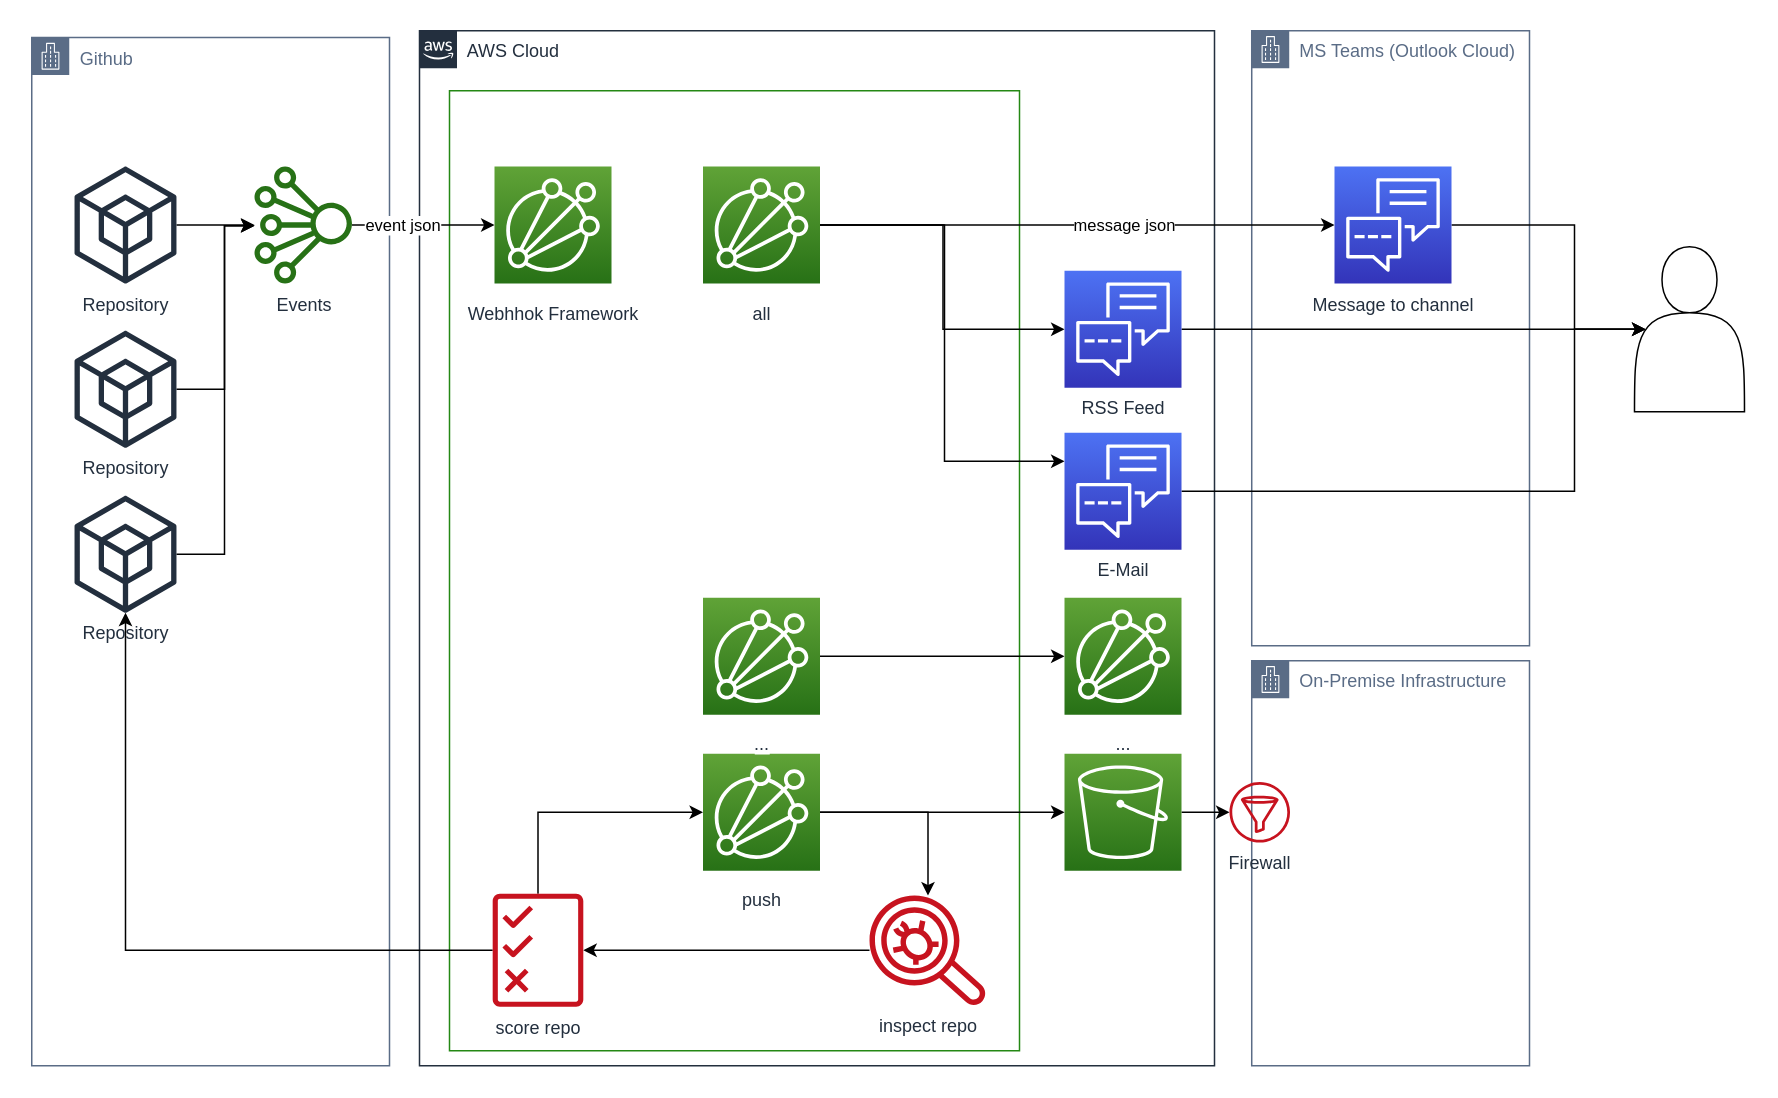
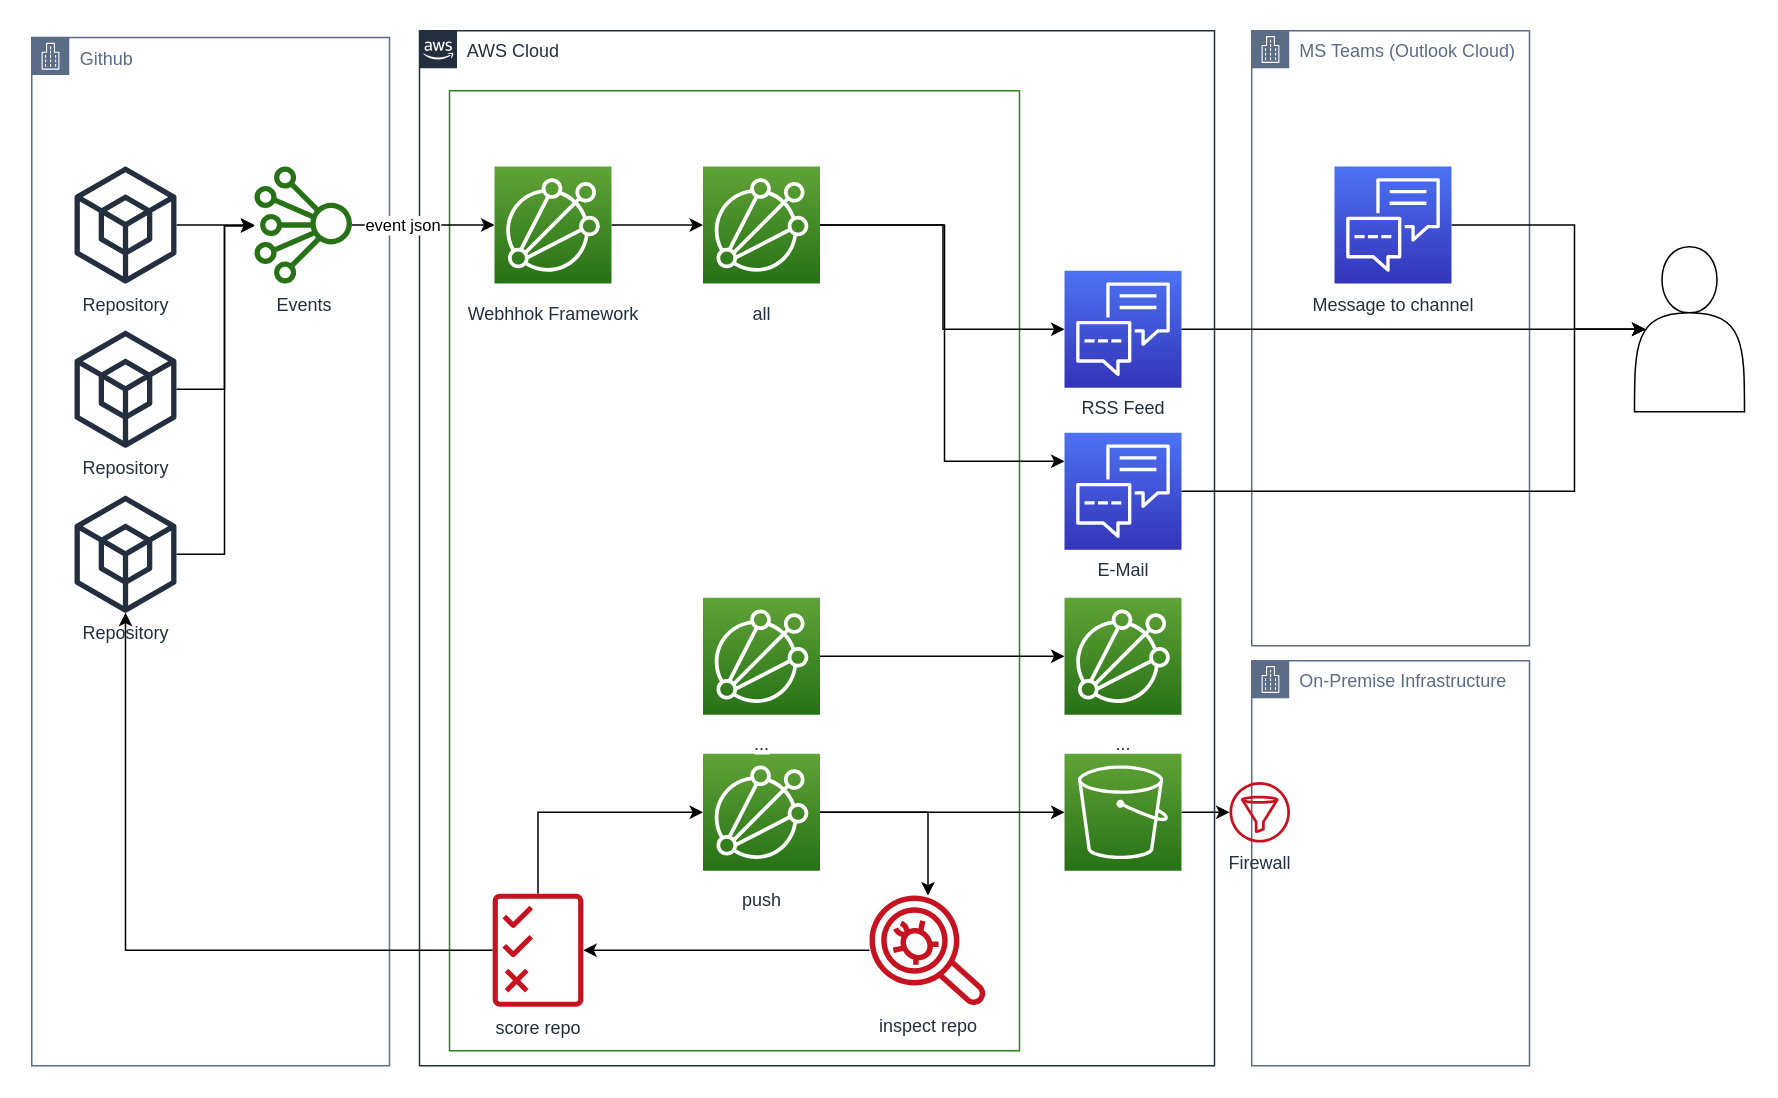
none -> (652, 225)
(1135, 225) -> none
